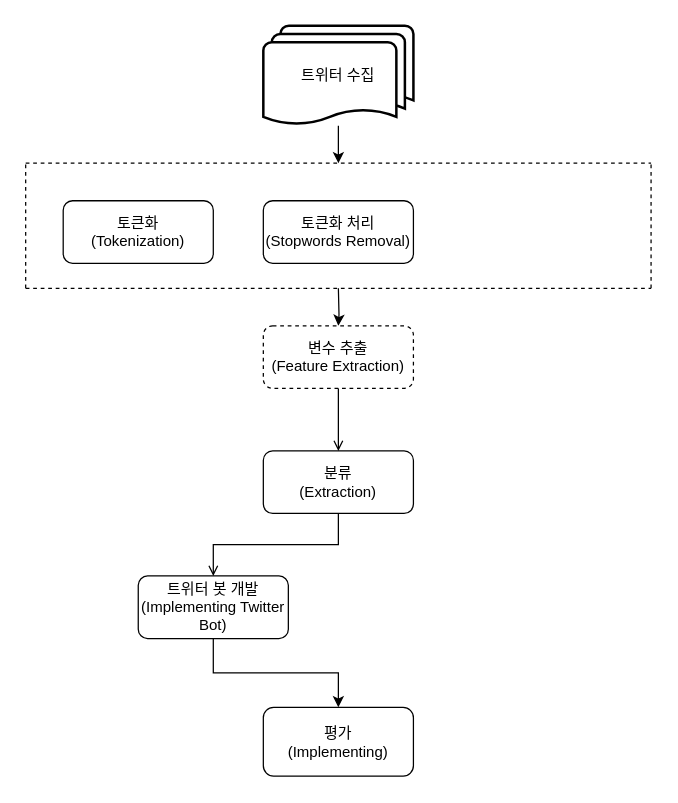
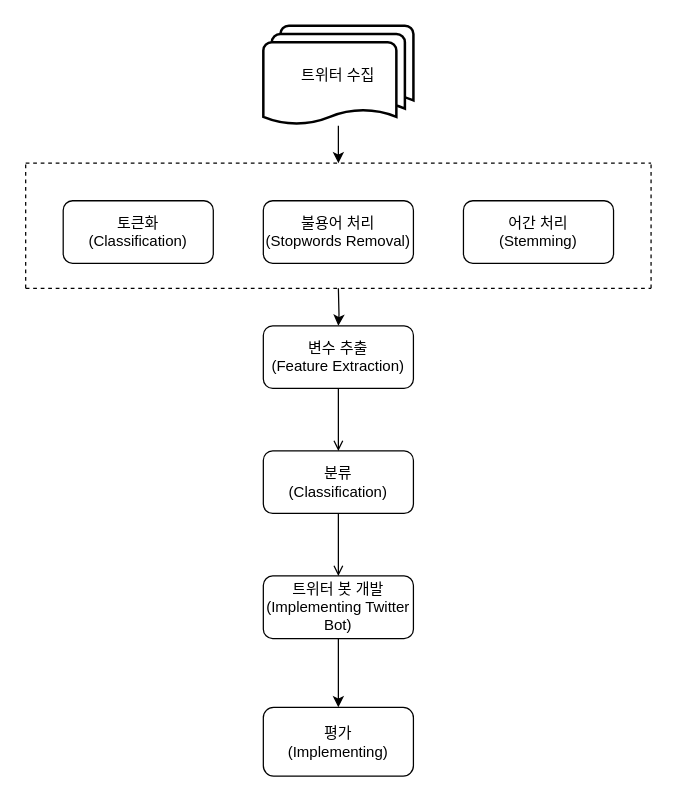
(138, 232) -> (138, 232)
(338, 232) -> (338, 232)
none -> (538, 232)
(338, 357) -> (338, 357)
(338, 482) -> (338, 482)
(213, 607) -> (338, 607)
